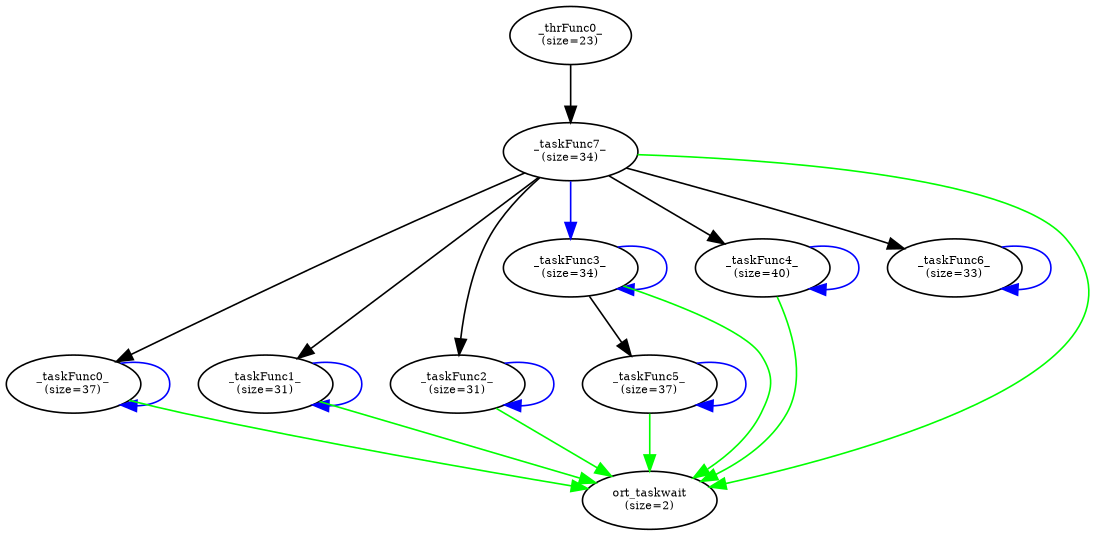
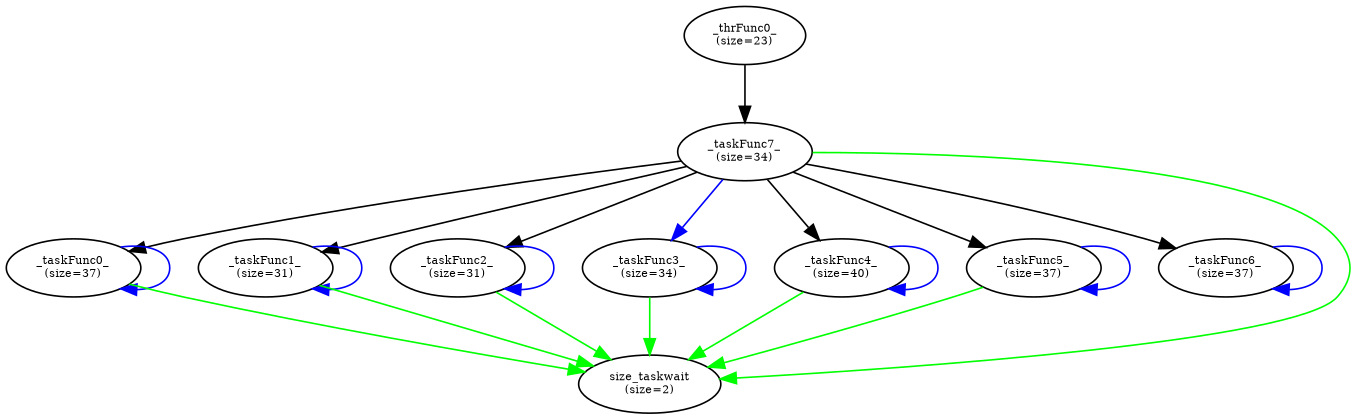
(955, 268) -> (1226, 268)
(606, 319) -> (882, 207)
(650, 500) -> (650, 384)
